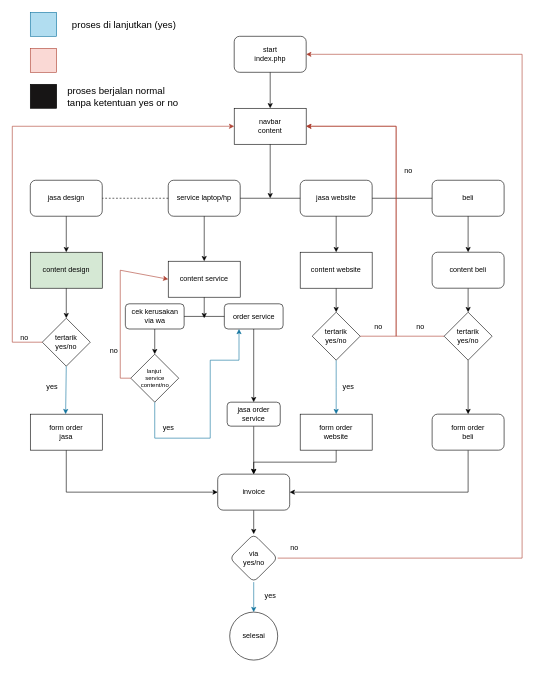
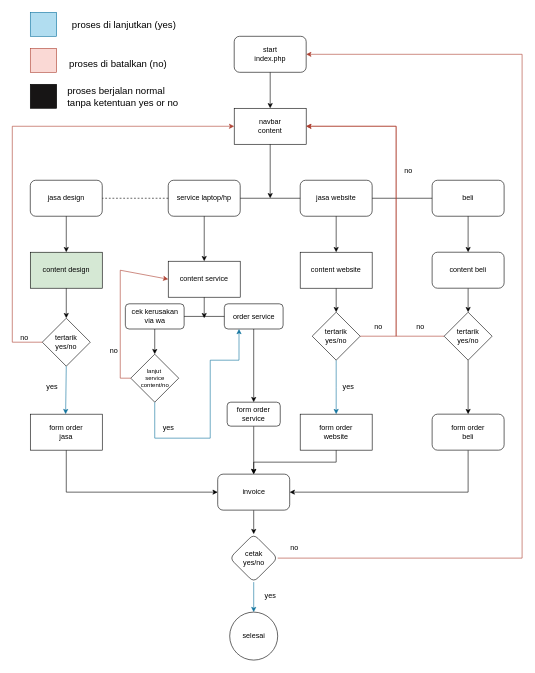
none -> (118, 63)
(254, 414) -> (254, 414)
(254, 558) -> (254, 558)
